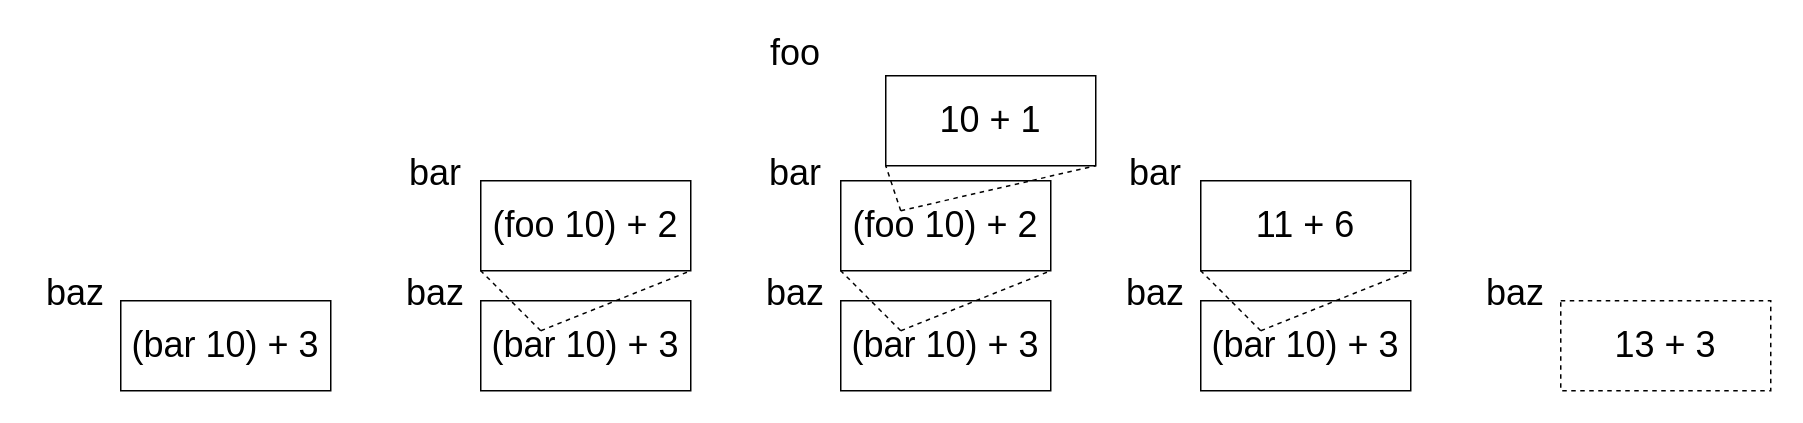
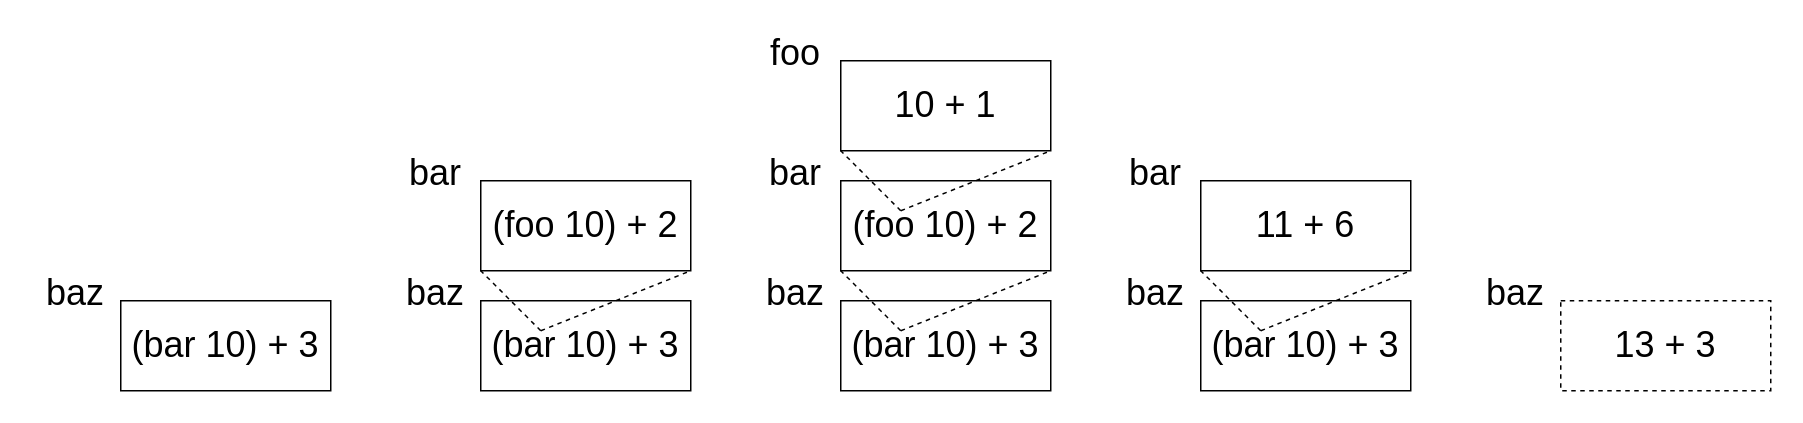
(991, 121) -> (946, 106)
